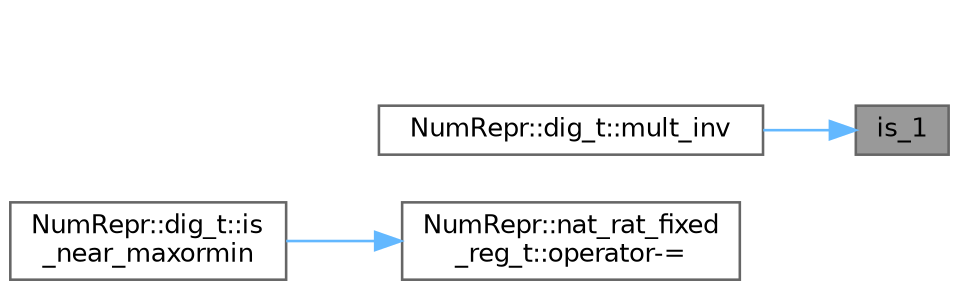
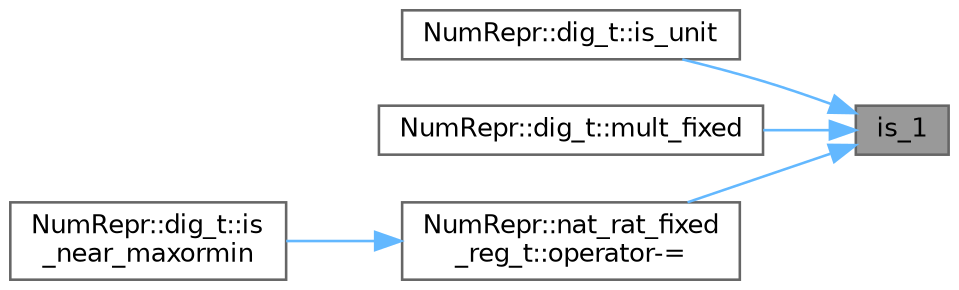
none -> (571, 35)
(571, 130) -> (571, 130)
none -> (759, 178)
